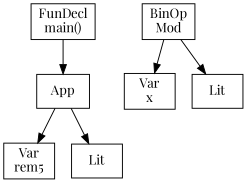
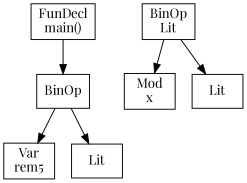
(169, 22) -> (169, 22)
(63, 91) -> (63, 91)
(150, 91) -> (150, 91)
